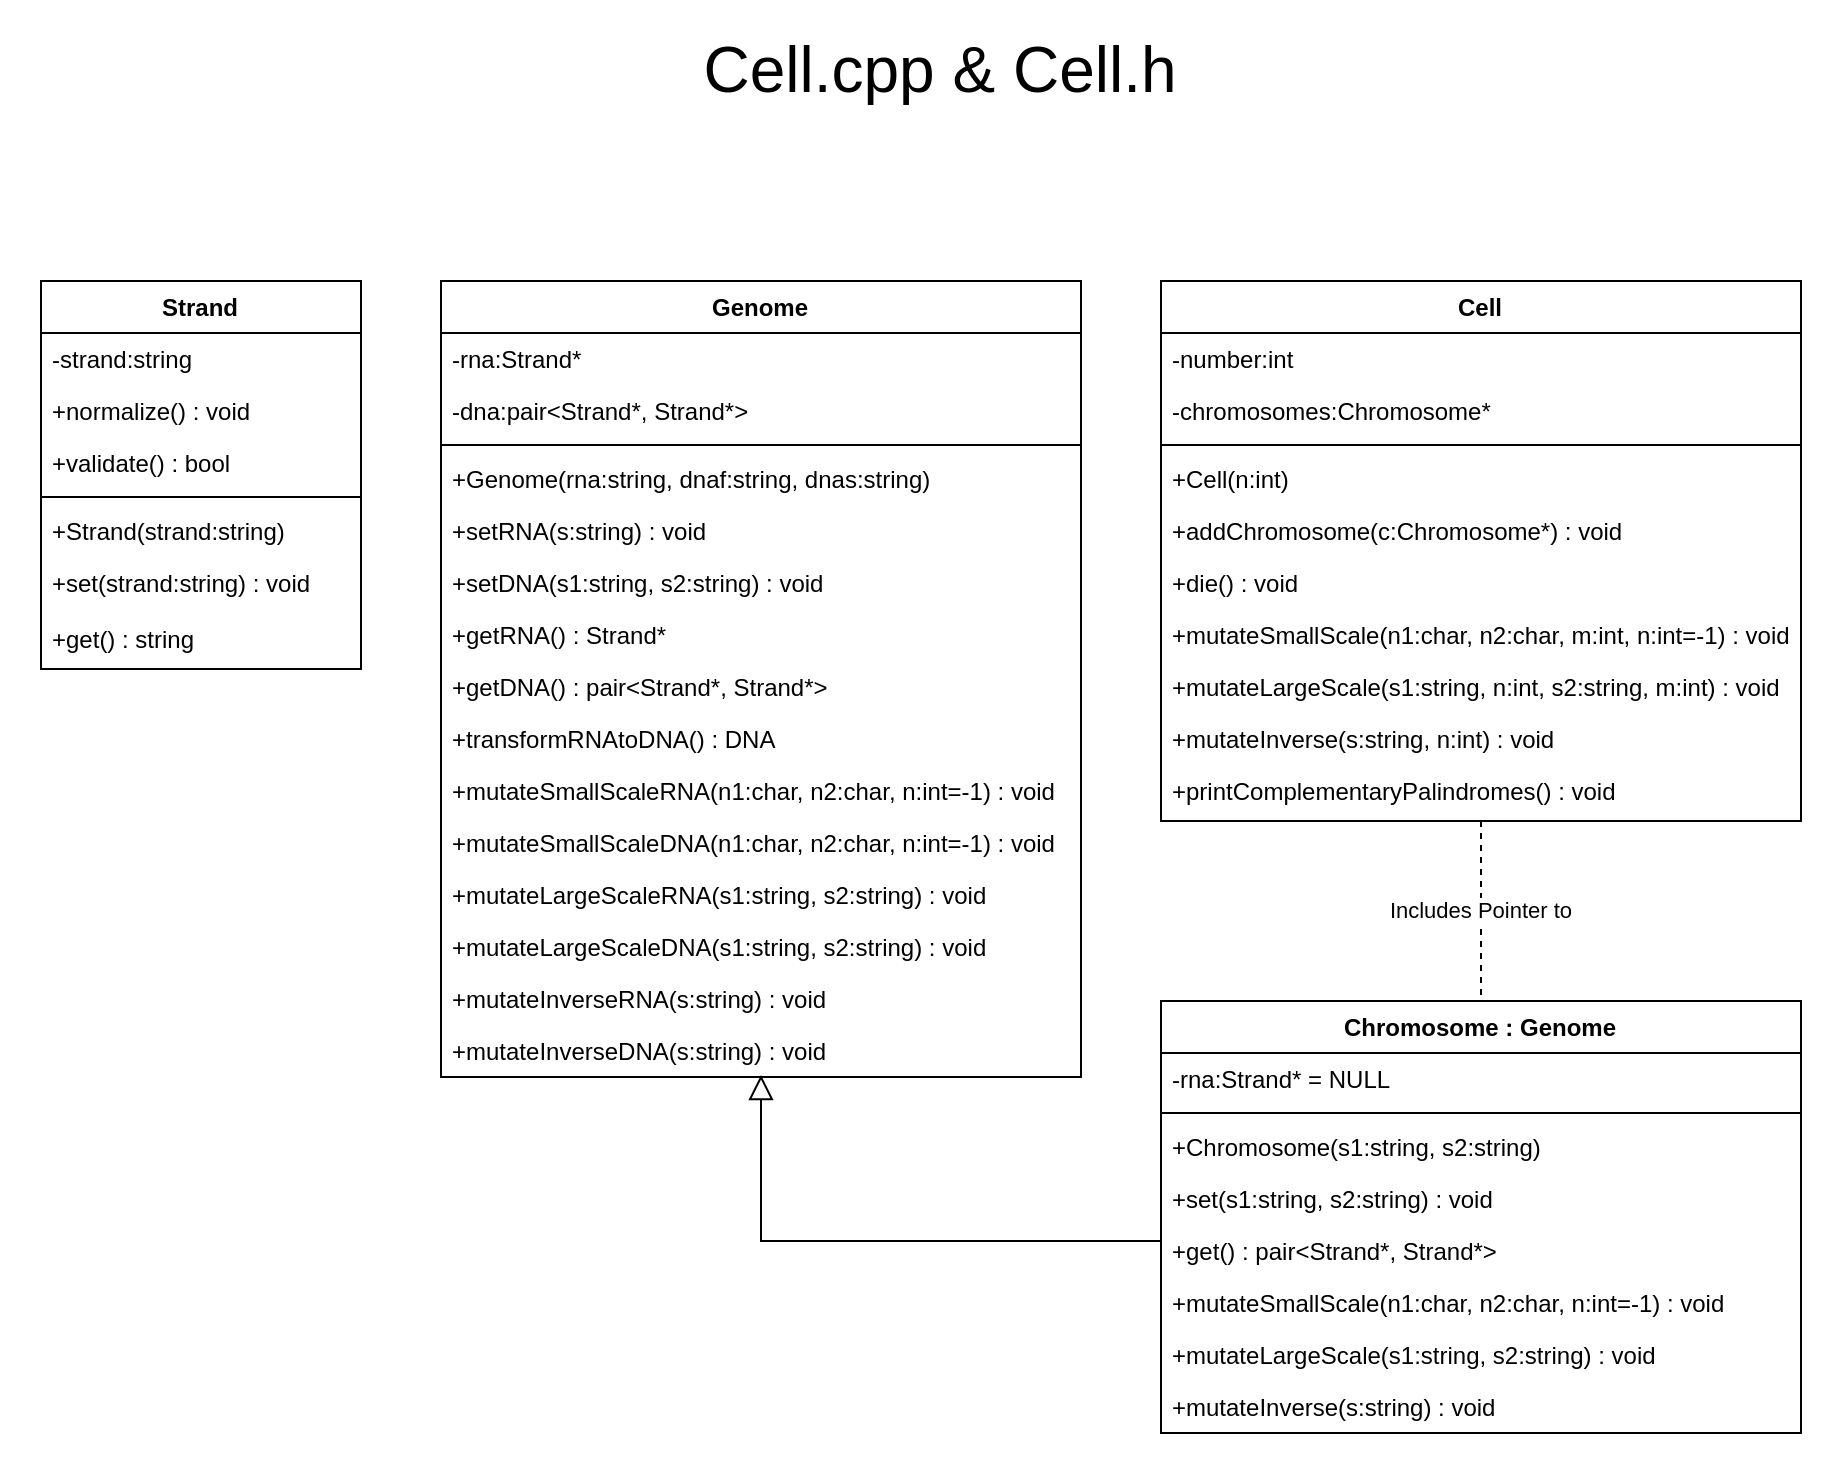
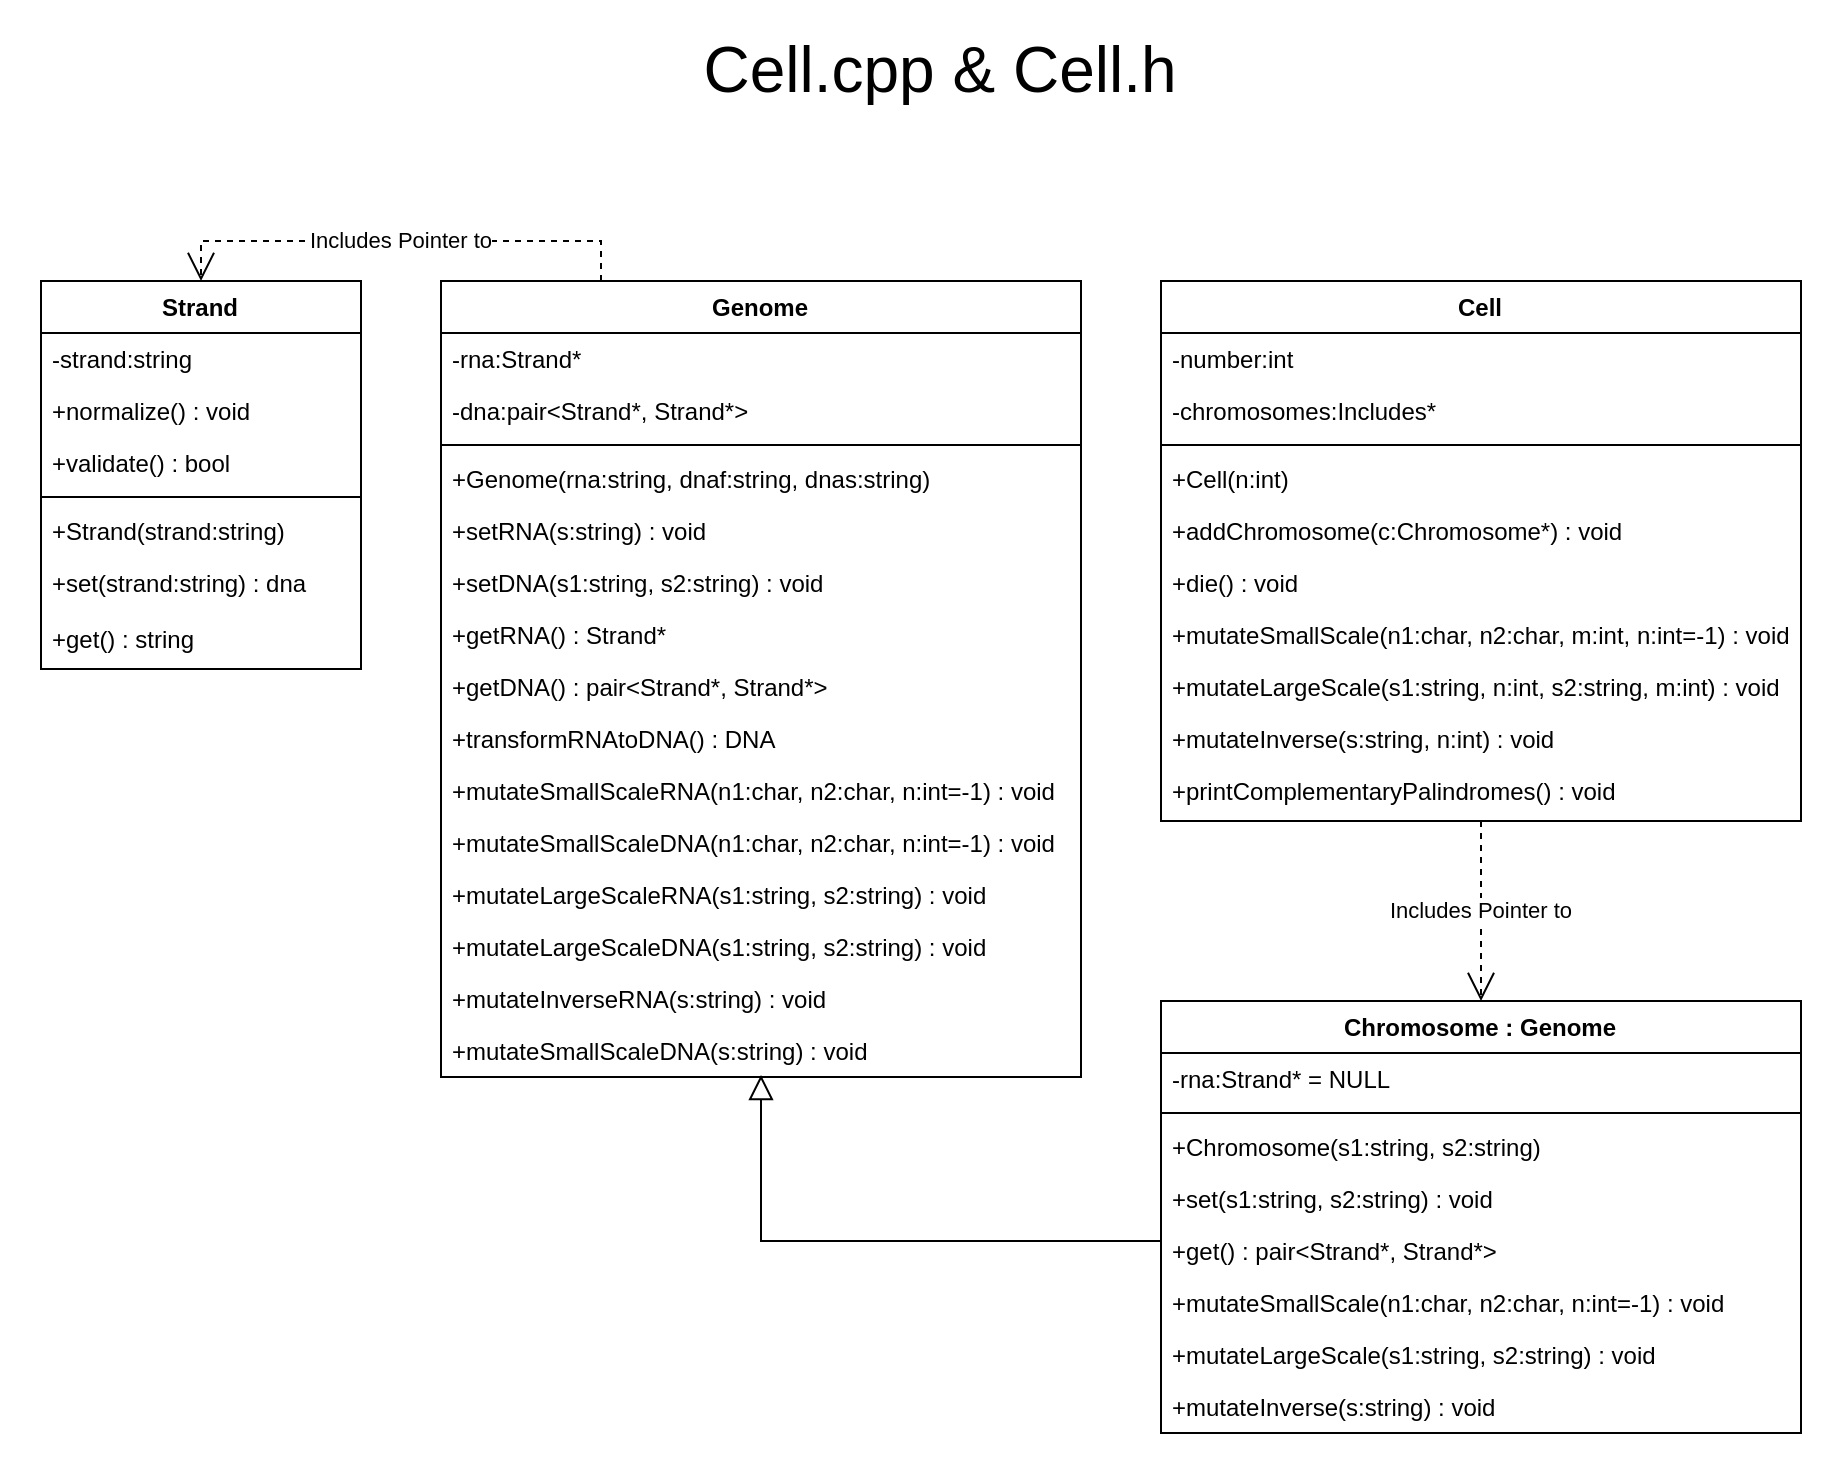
none -> (316, 241)
(1330, 412) -> (1314, 412)
(208, 584) -> (204, 584)
(1481, 995) -> (1481, 992)
(662, 1052) -> (673, 1052)
